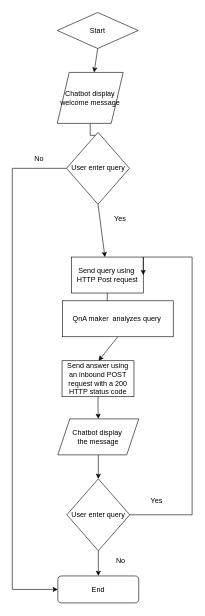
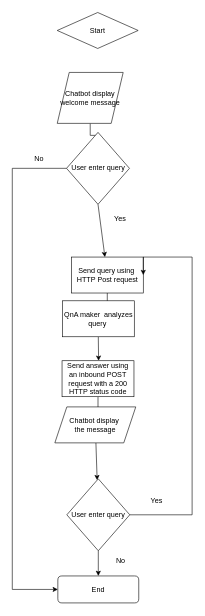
(96, 58) -> none
(118, 319) -> (98, 319)
(98, 437) -> (95, 425)
